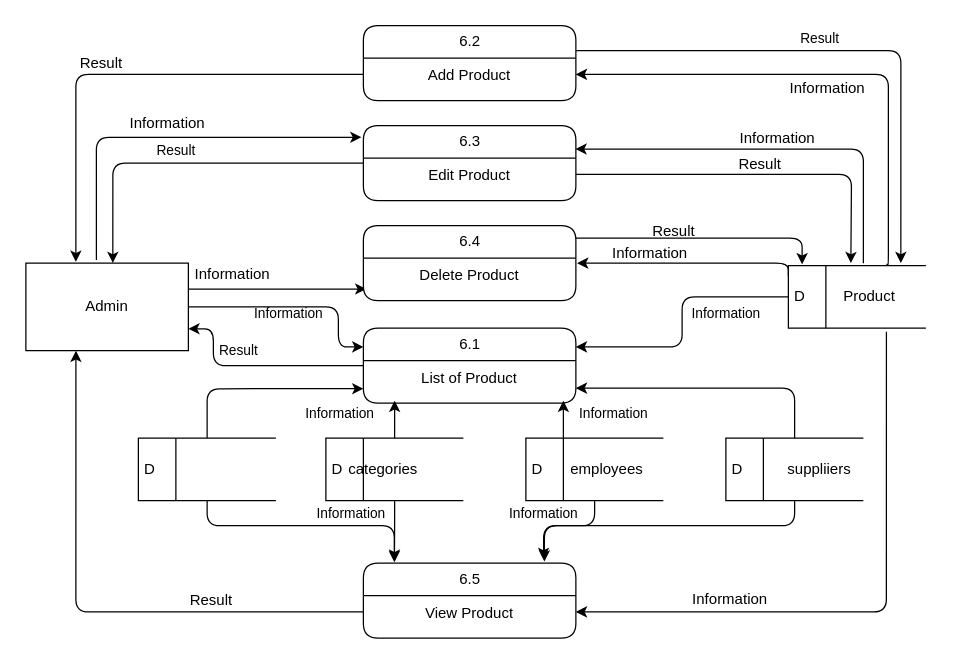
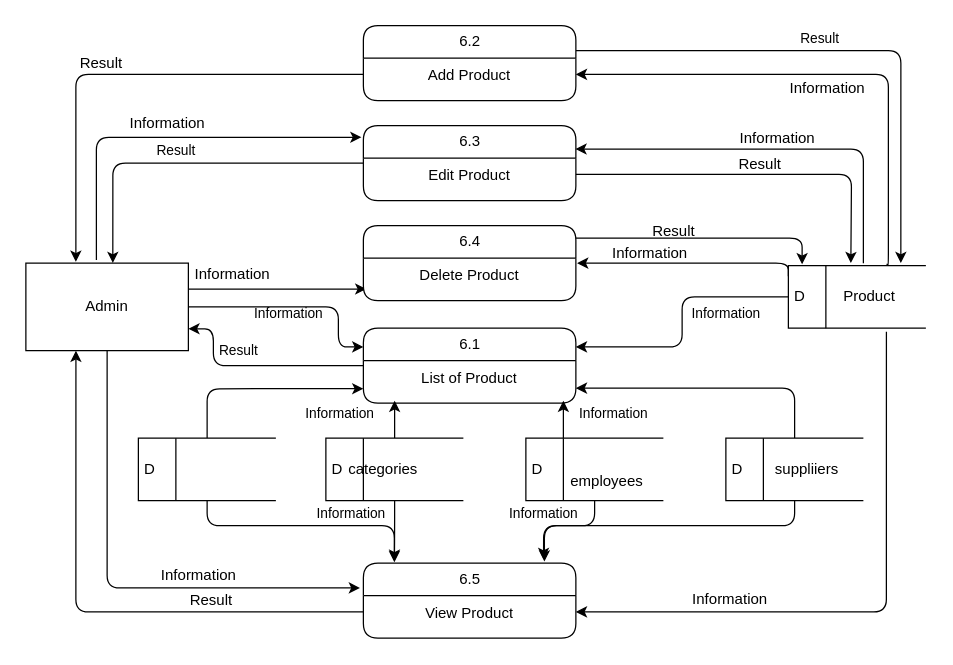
(607, 469) -> (607, 482)
(819, 469) -> (807, 469)
none -> (116, 588)
